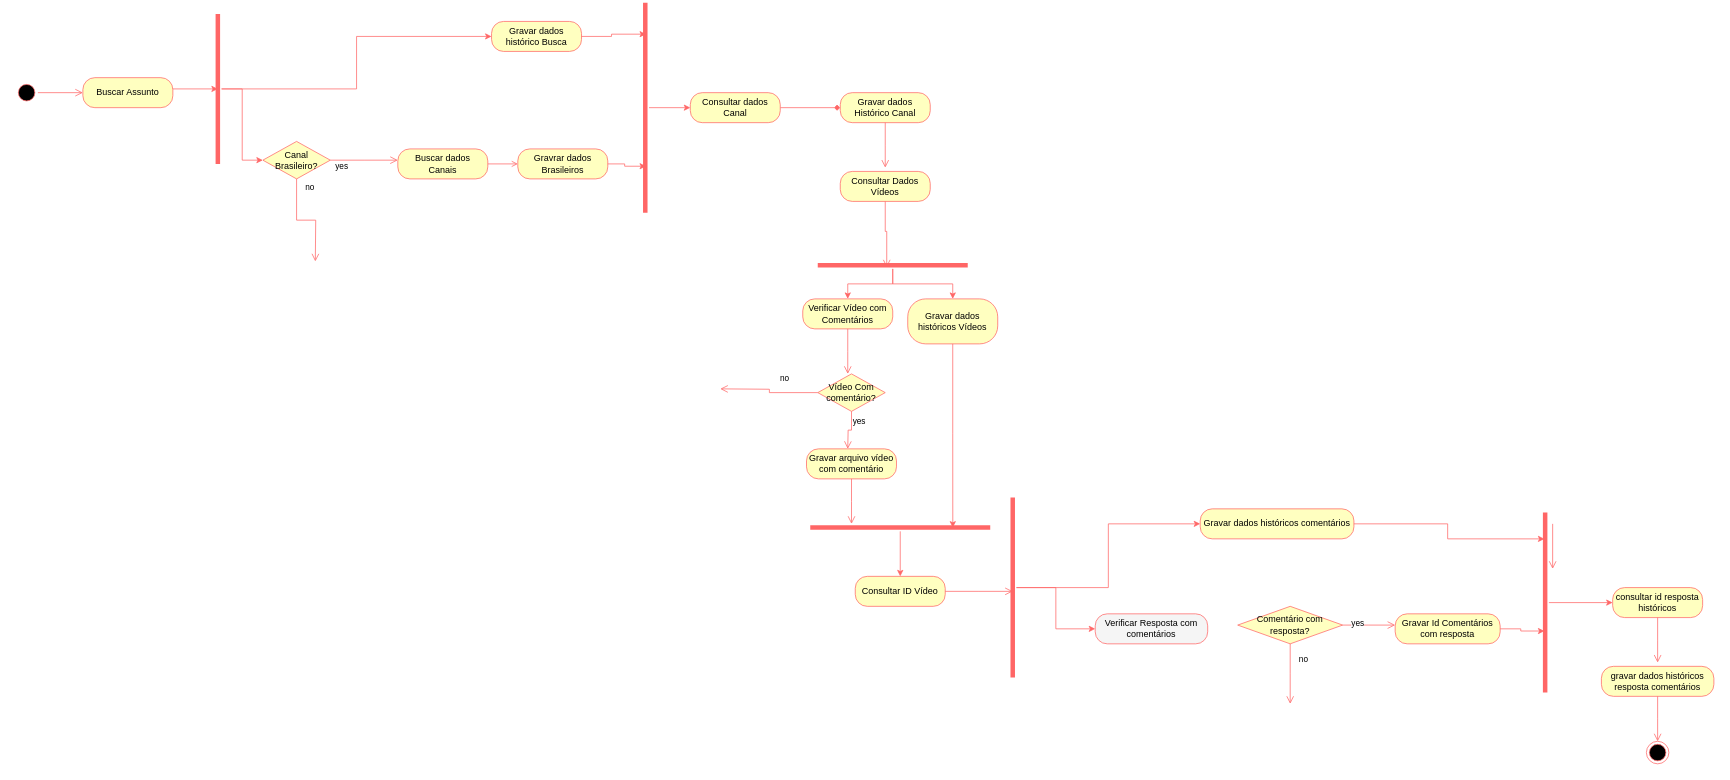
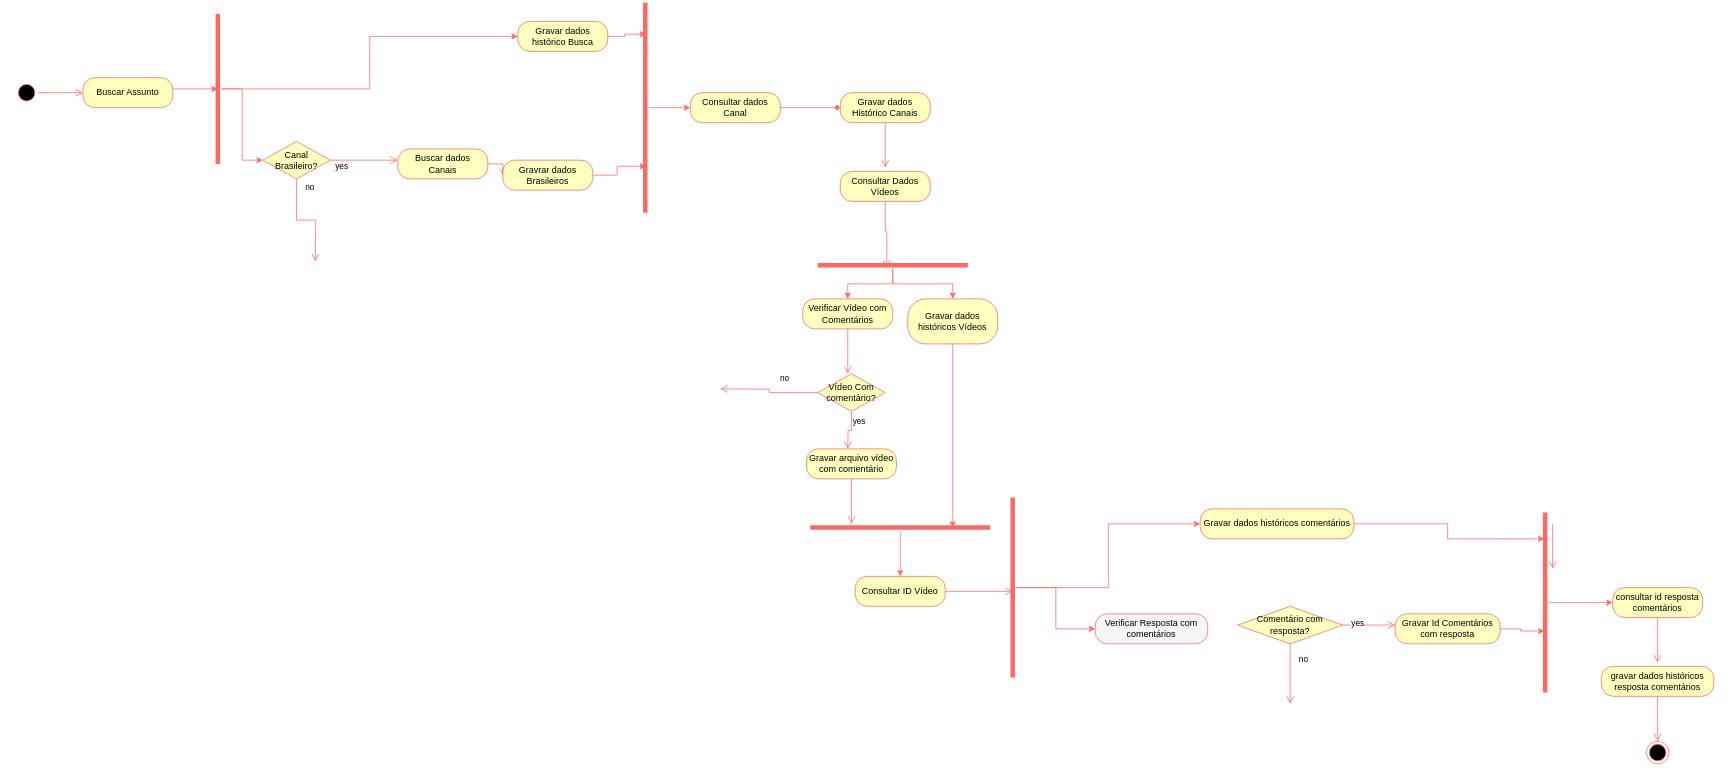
(537, 36) -> (563, 36)
(885, 108) -> (885, 108)
(563, 164) -> (548, 175)
(1658, 603) -> (1658, 603)
